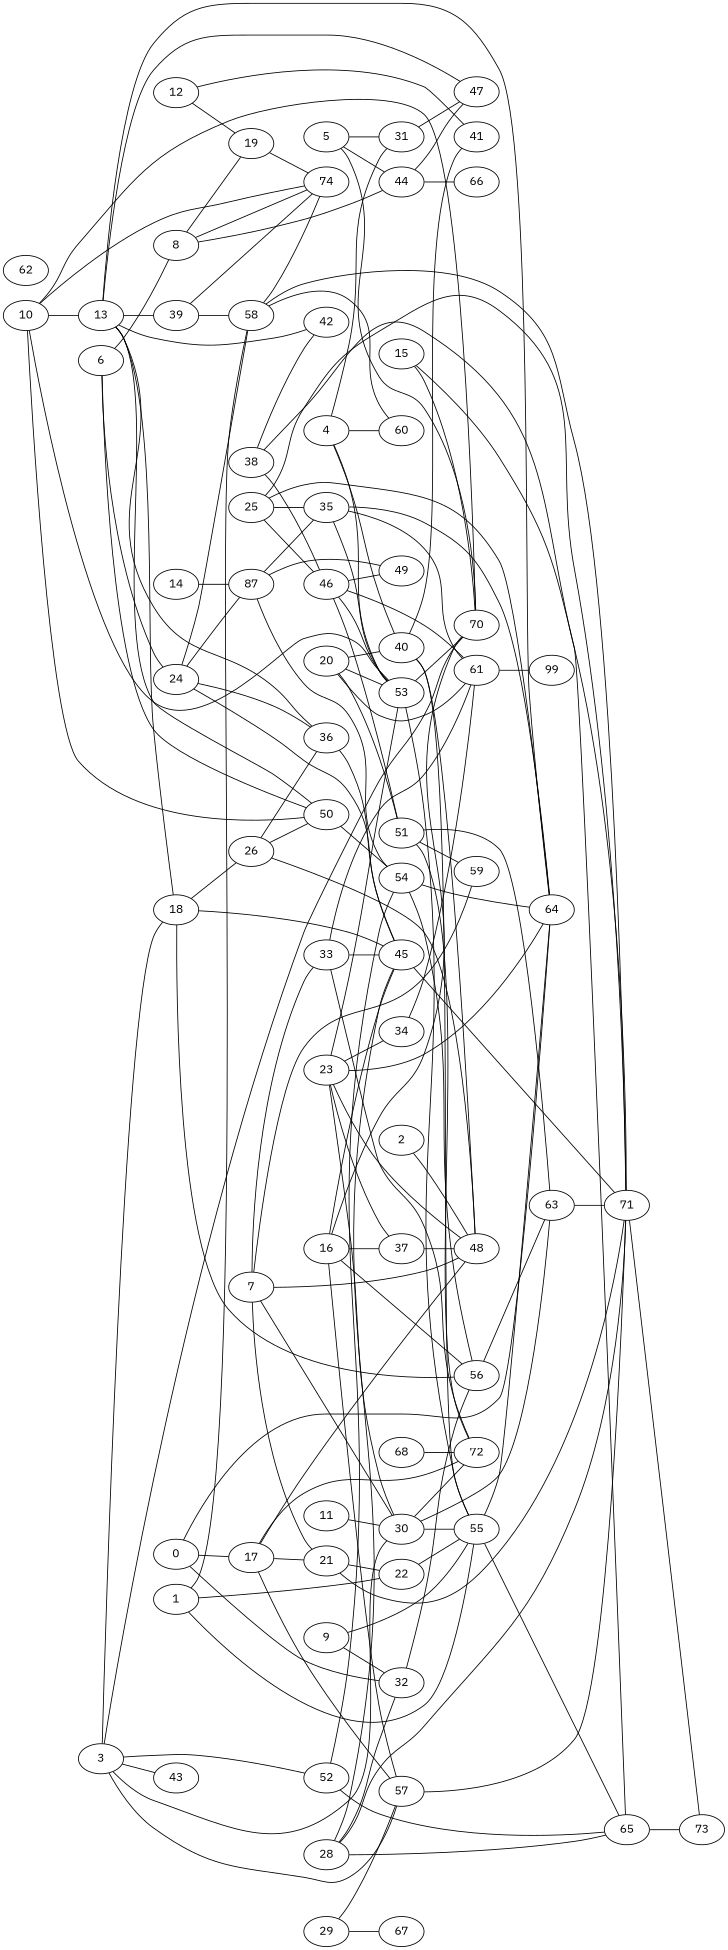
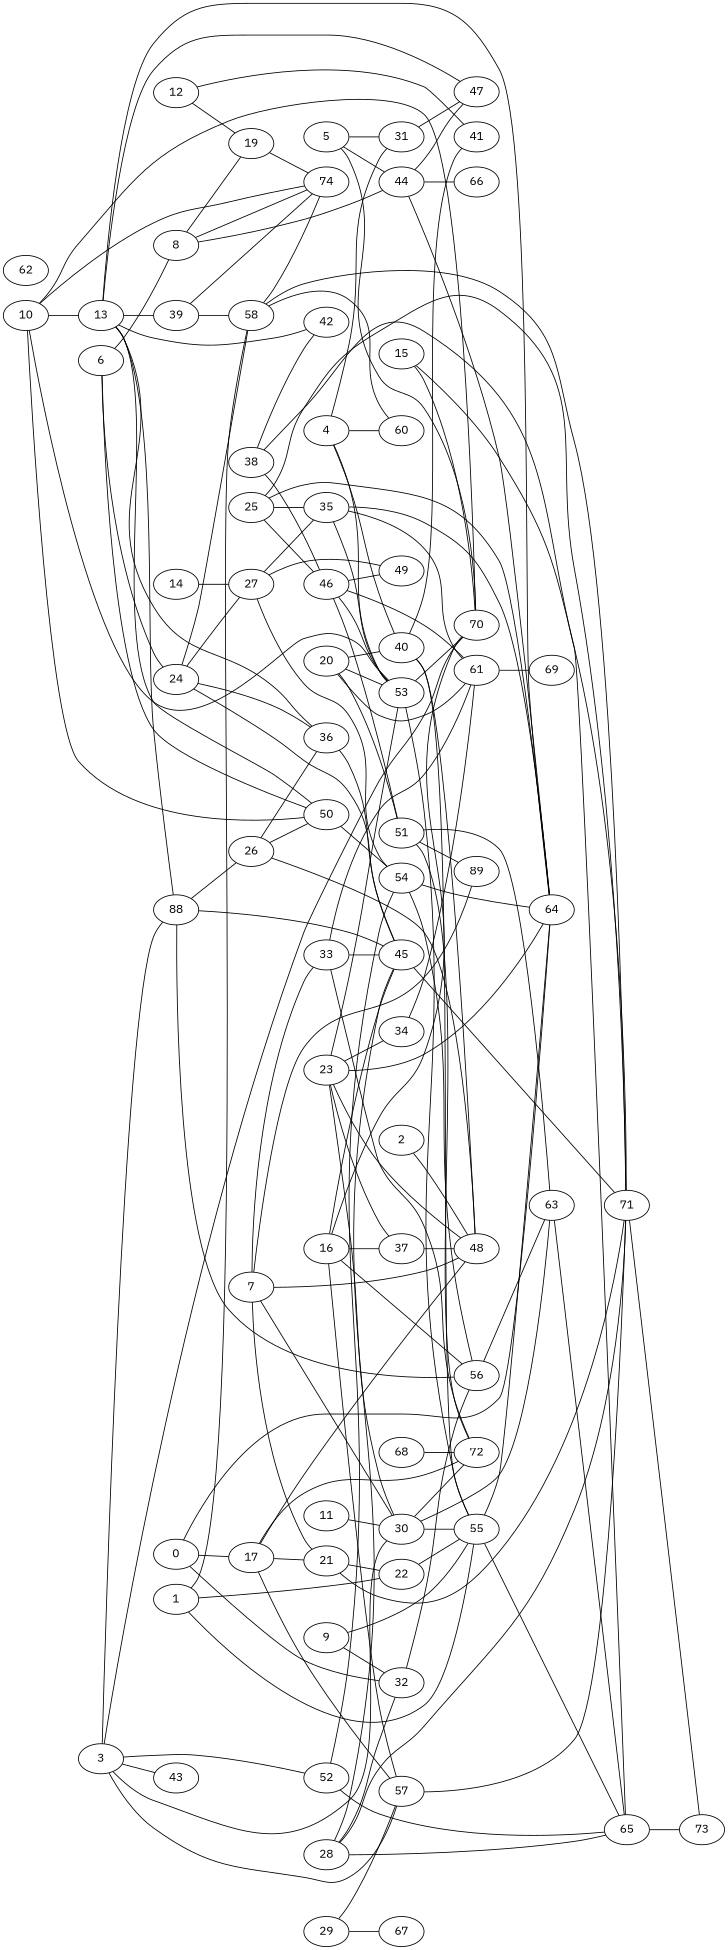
none -> (511, 538)
(251, 584) -> (251, 584)
(552, 670) -> (552, 670)
(477, 871) -> (477, 871)
(176, 910) -> (176, 910)
(589, 1205) -> (589, 1518)
